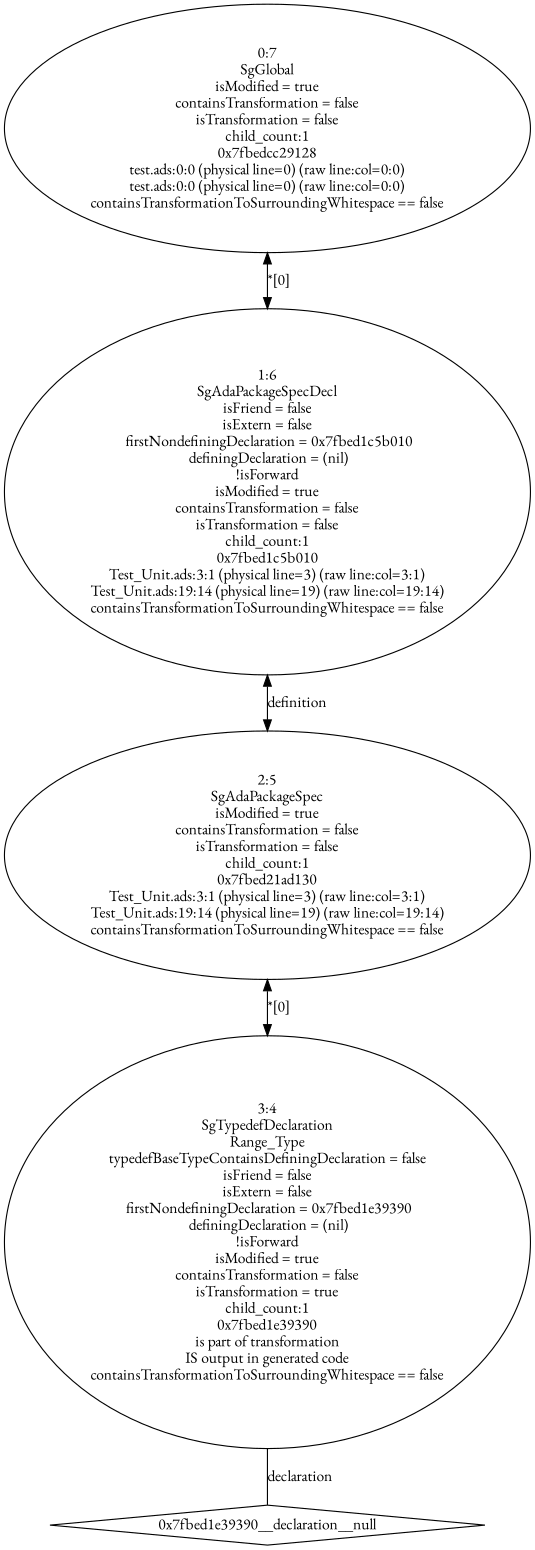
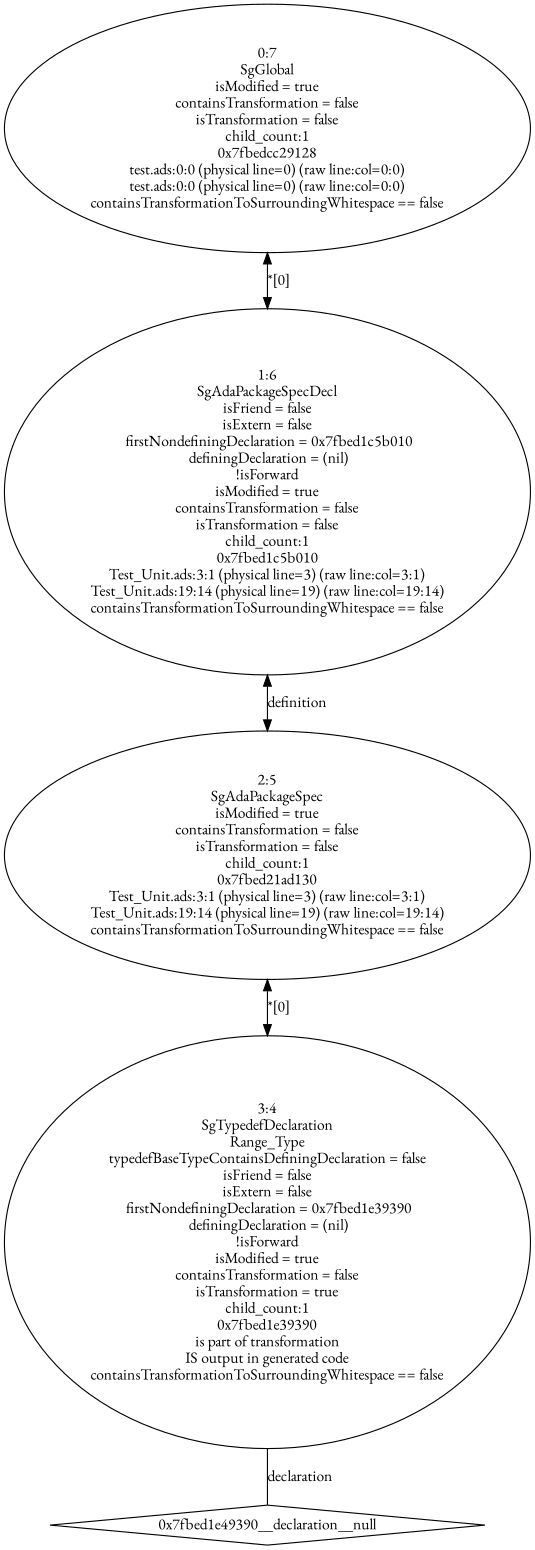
(267, 1525) -> (267, 1525)
